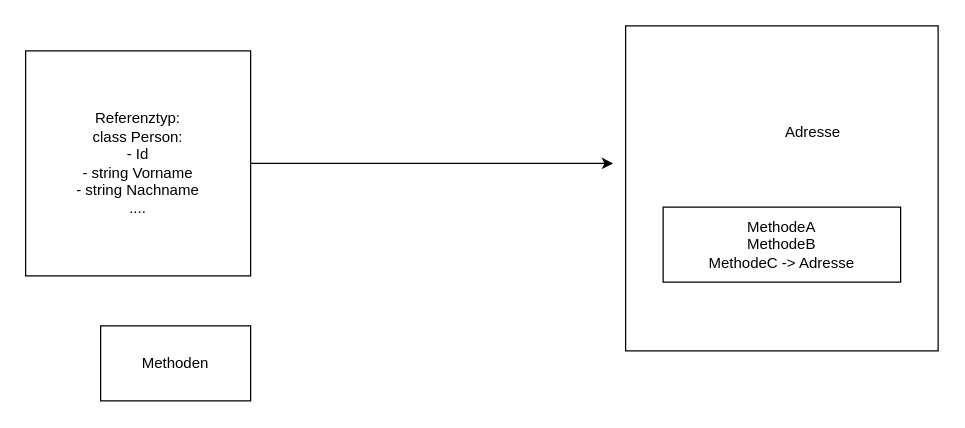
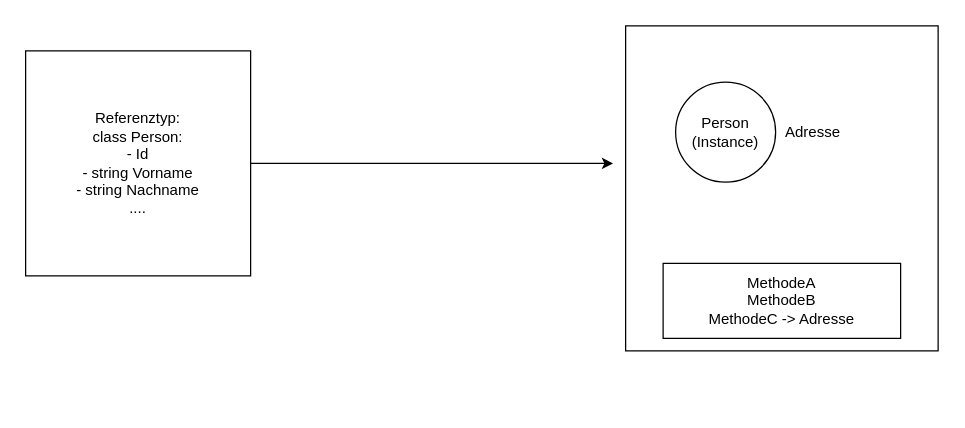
none -> (726, 132)
(782, 244) -> (782, 301)
(176, 363) -> none
